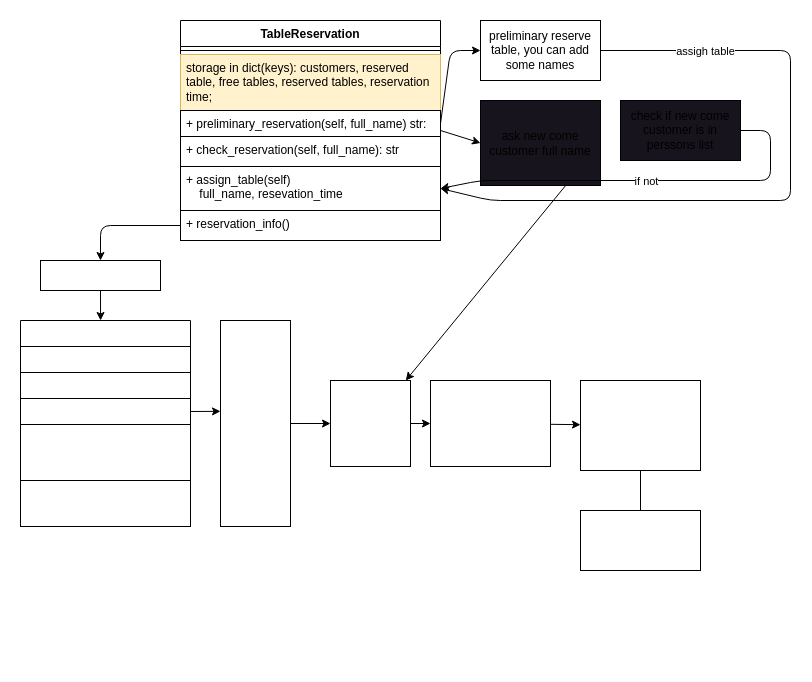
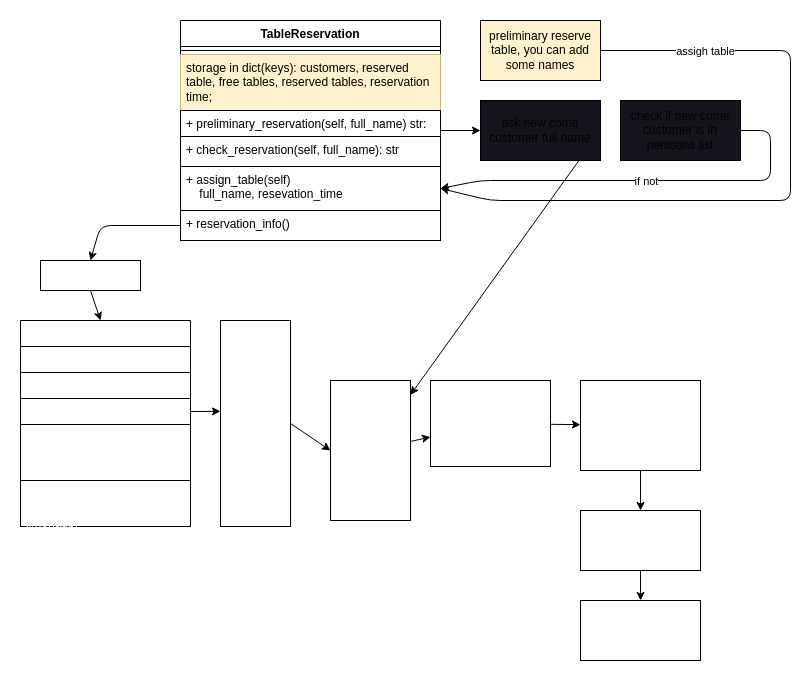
(541, 51) -> (541, 51)
(447, 76) -> none
(541, 143) -> (541, 131)
(101, 276) -> (91, 276)
(371, 424) -> (371, 451)
(107, 502) -> (107, 502)
(641, 505) -> (641, 502)
none -> (641, 582)
none -> (641, 631)
